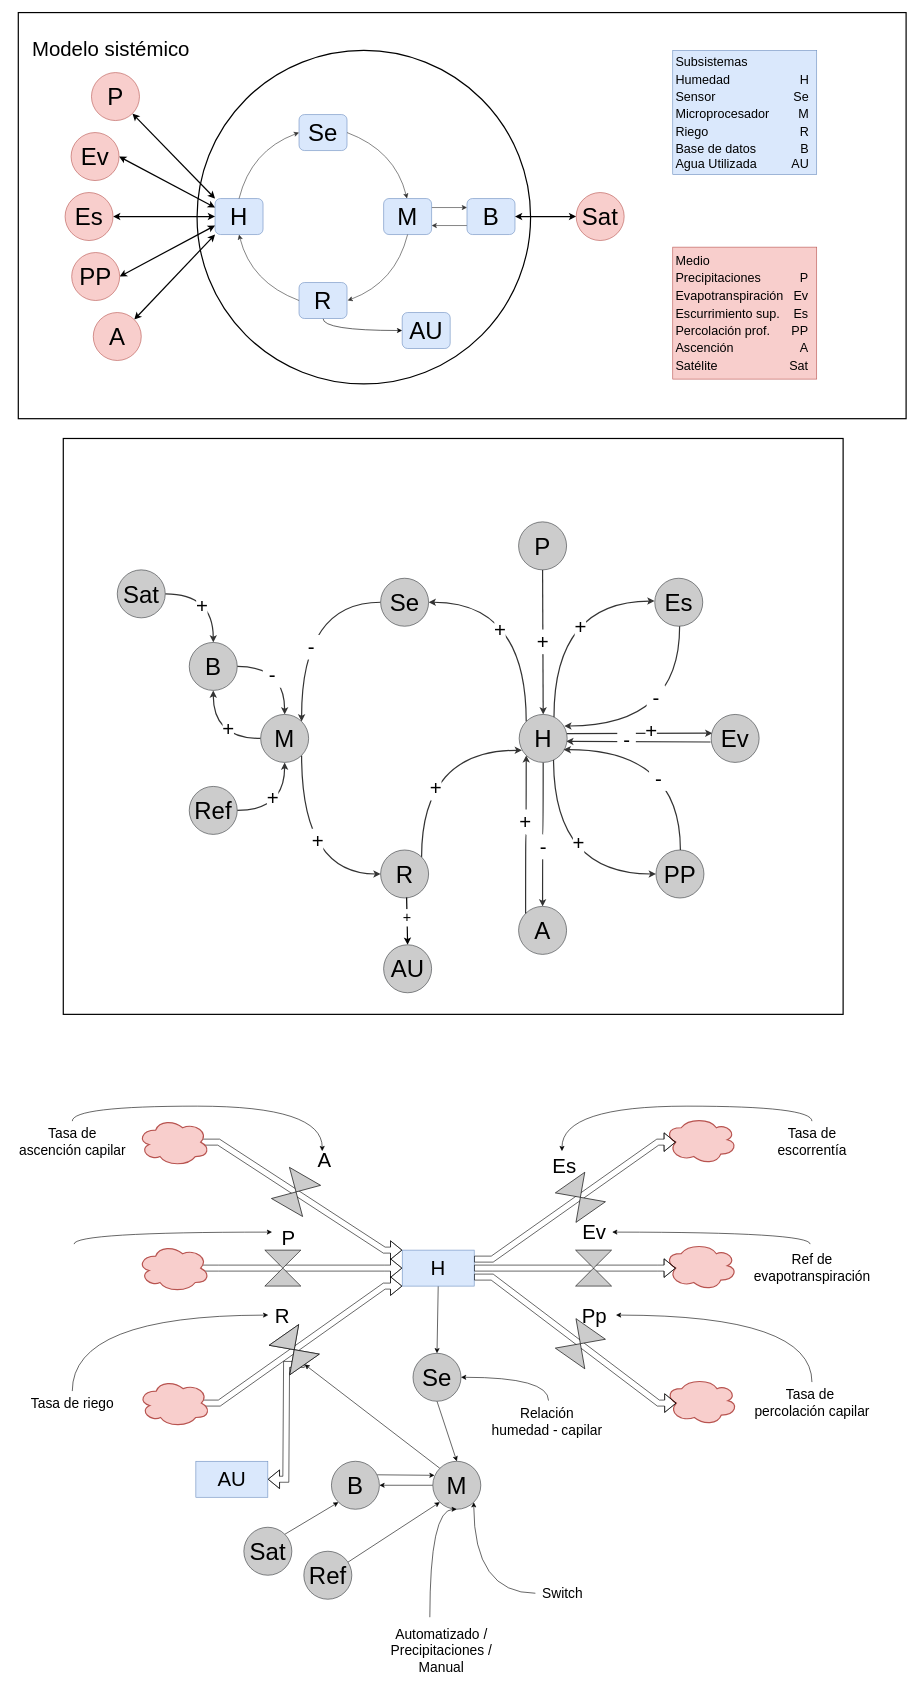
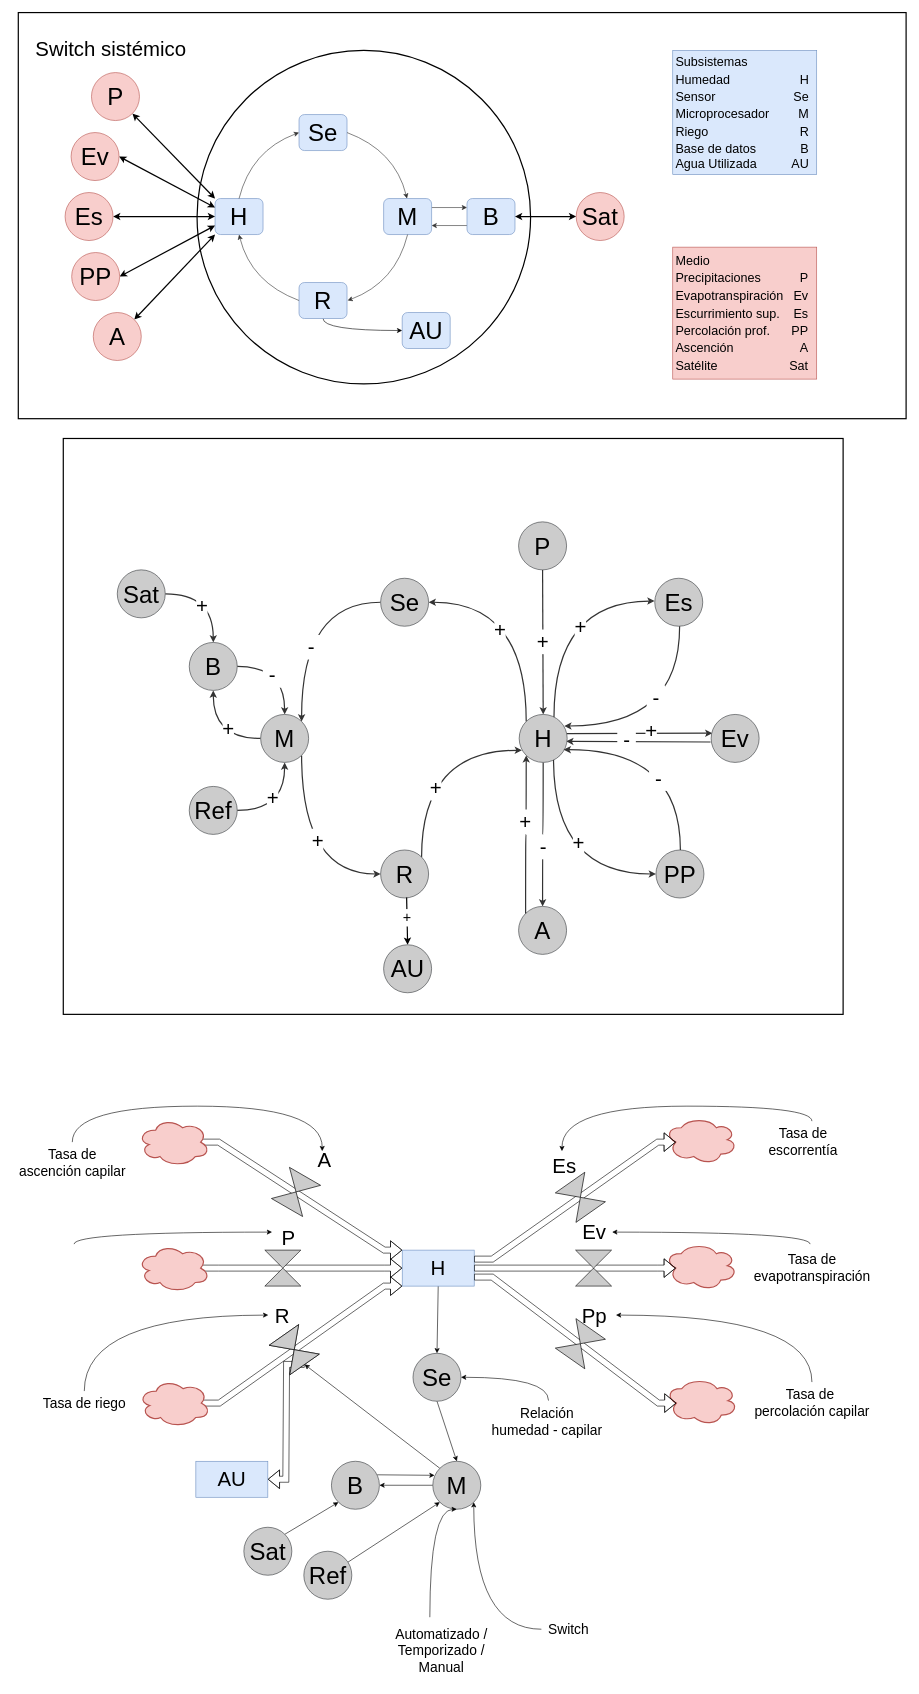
(111, 49) -> (111, 49)
(72, 1142) -> (72, 1163)
(812, 1142) -> (803, 1142)
(812, 1268) -> (812, 1268)
(72, 1403) -> (84, 1403)
(563, 1593) -> (569, 1629)
(442, 1651) -> (442, 1651)
